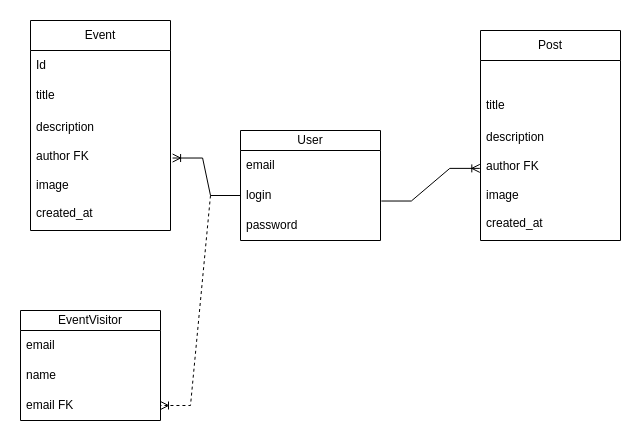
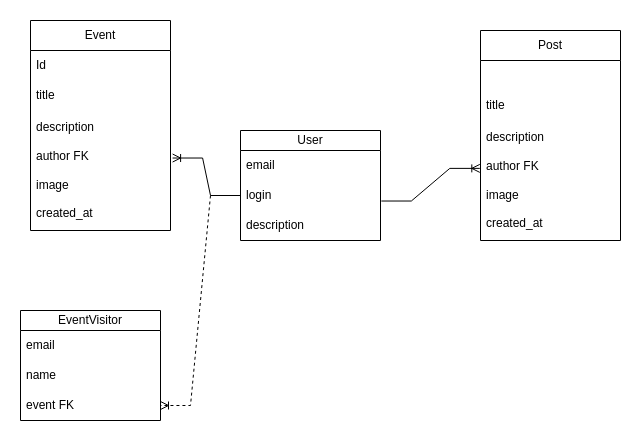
(273, 226) -> (280, 226)
(49, 406) -> (52, 406)
